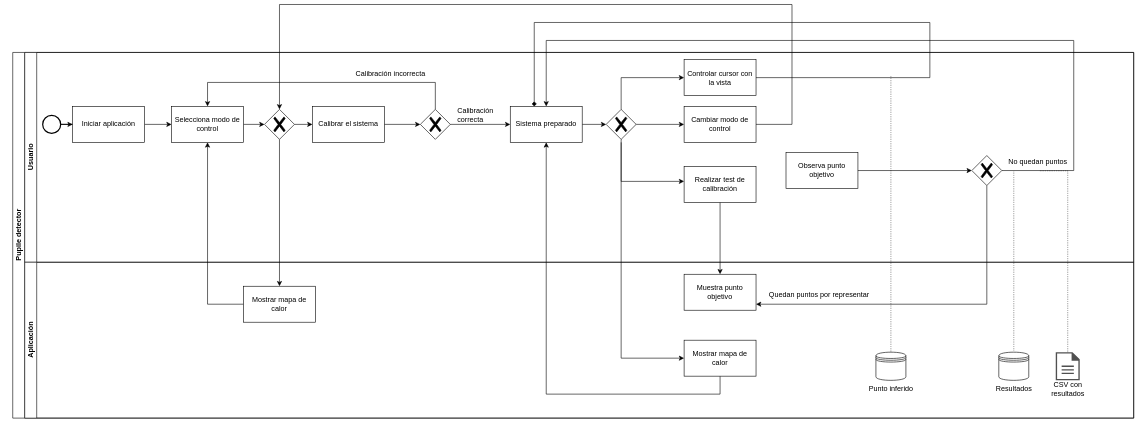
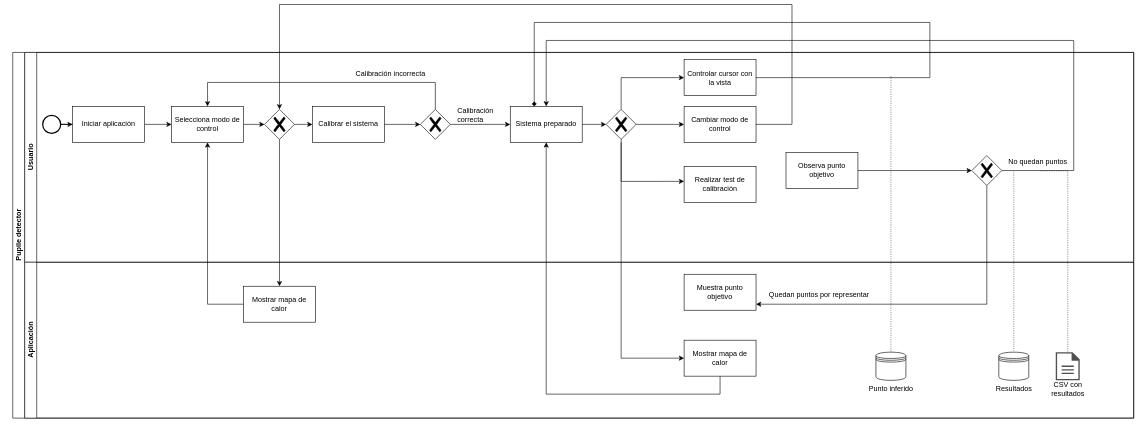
(720, 269) -> none
